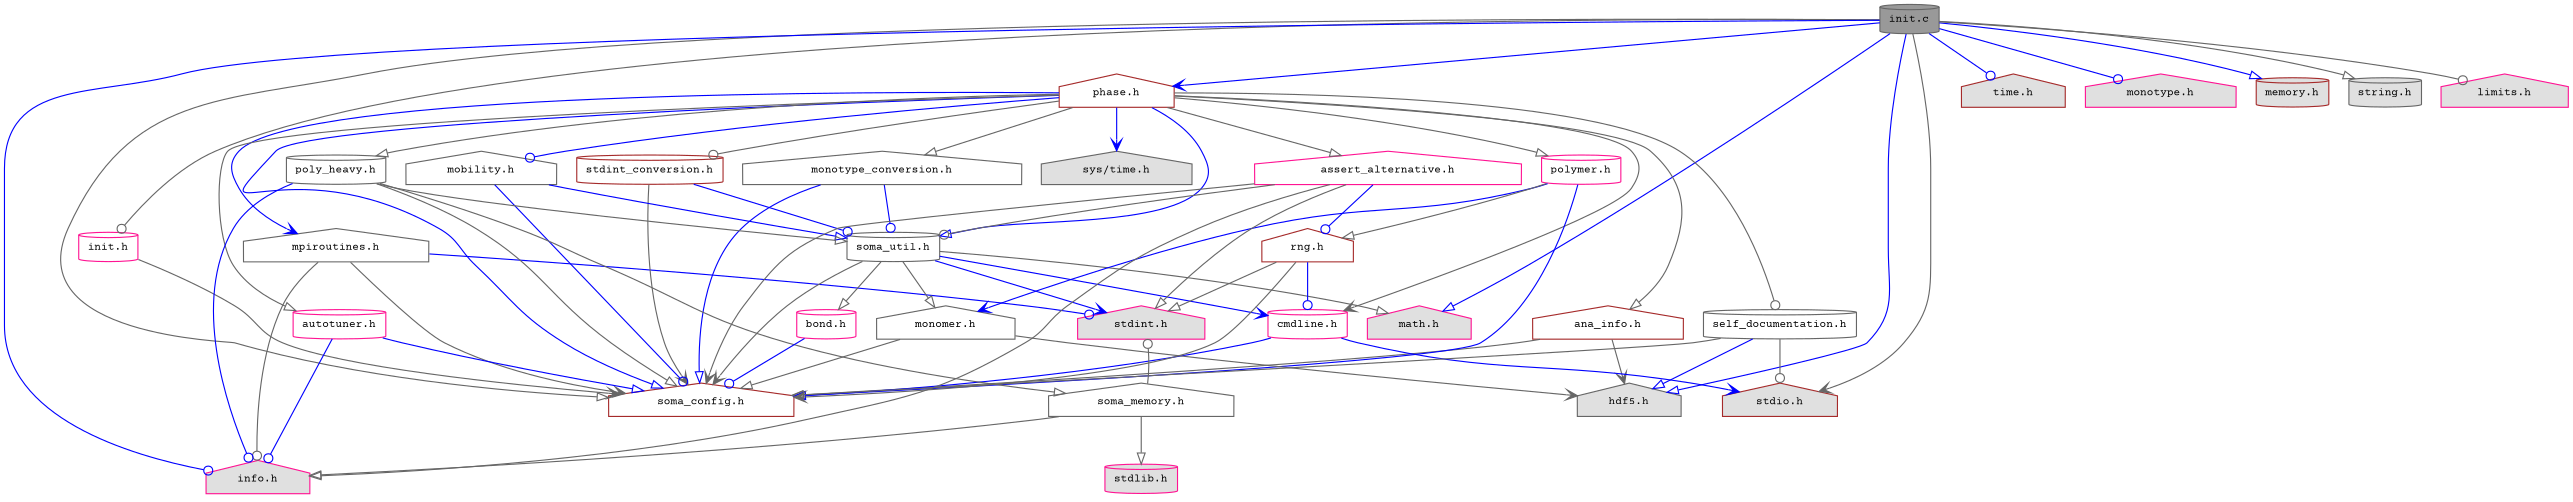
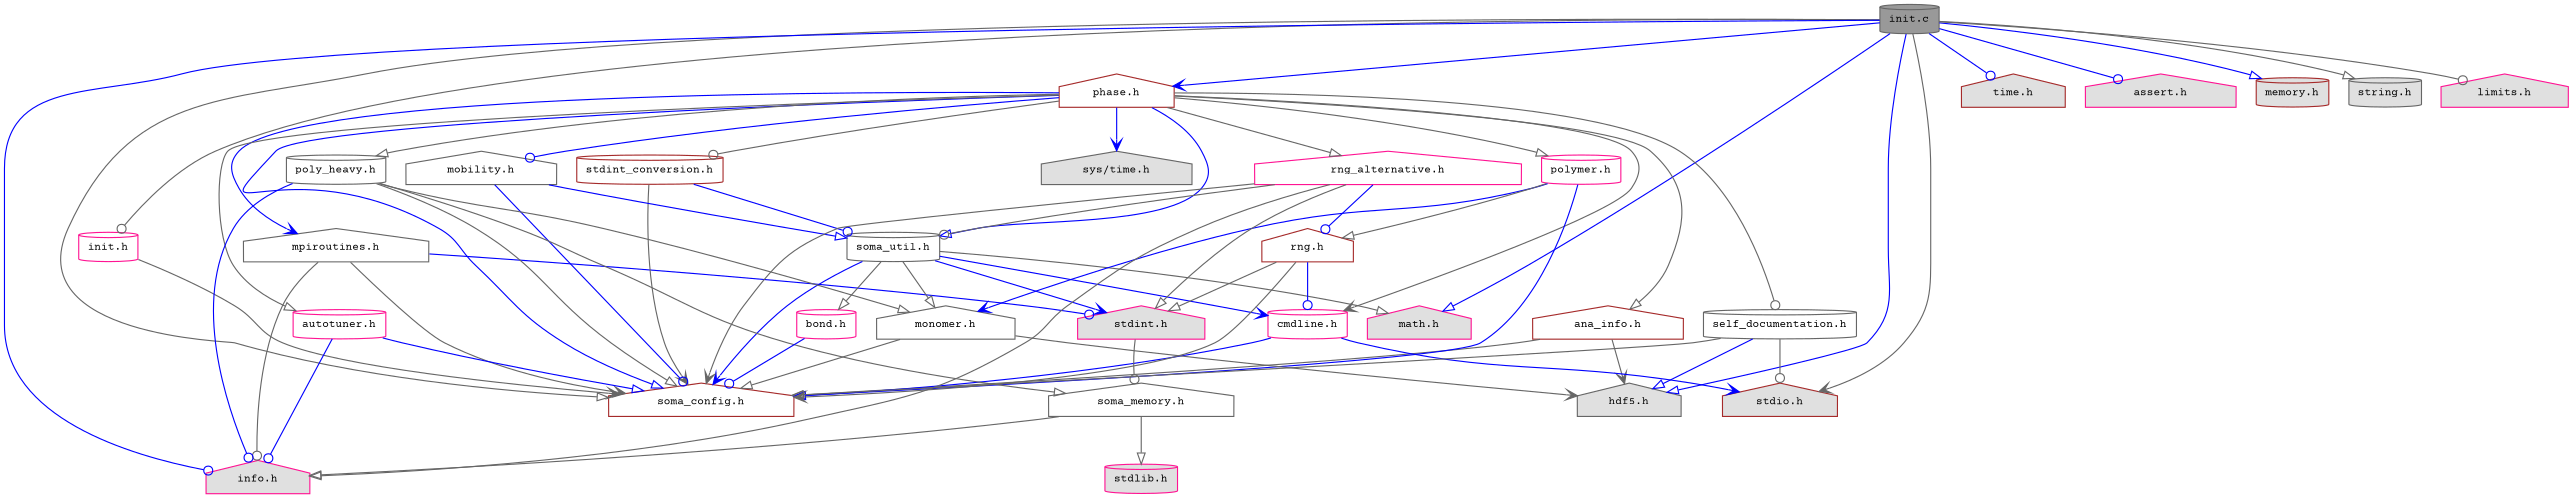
(2161, 92) -> (2161, 92)
(882, 170) -> none
(1388, 170) -> (1388, 170)
(606, 217) -> (641, 238)
(784, 309) -> (784, 309)
(1149, 366) -> (1134, 357)
